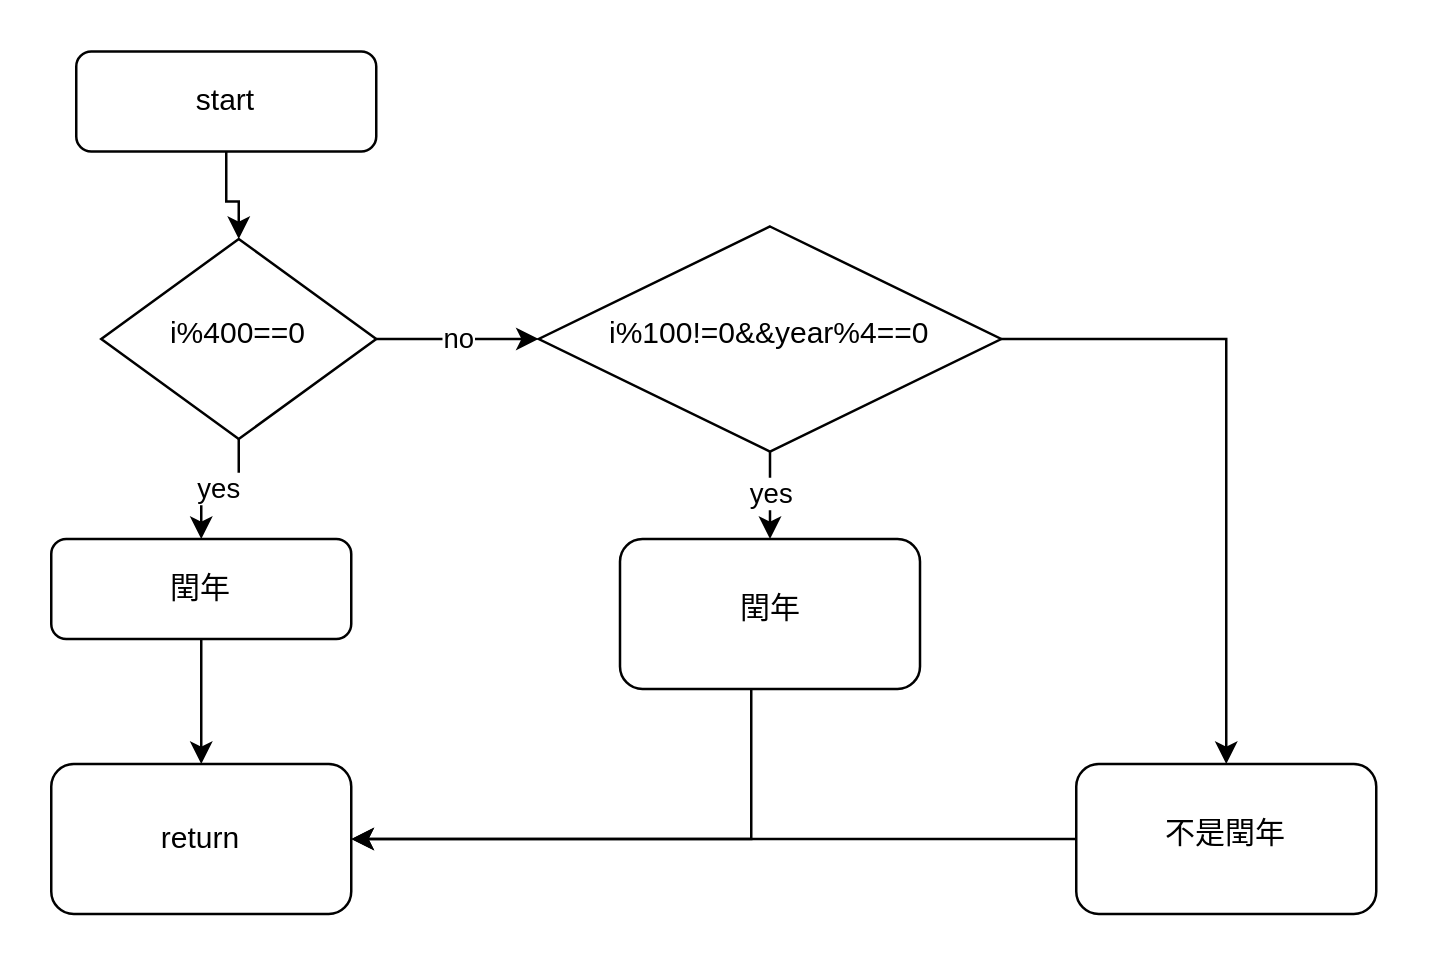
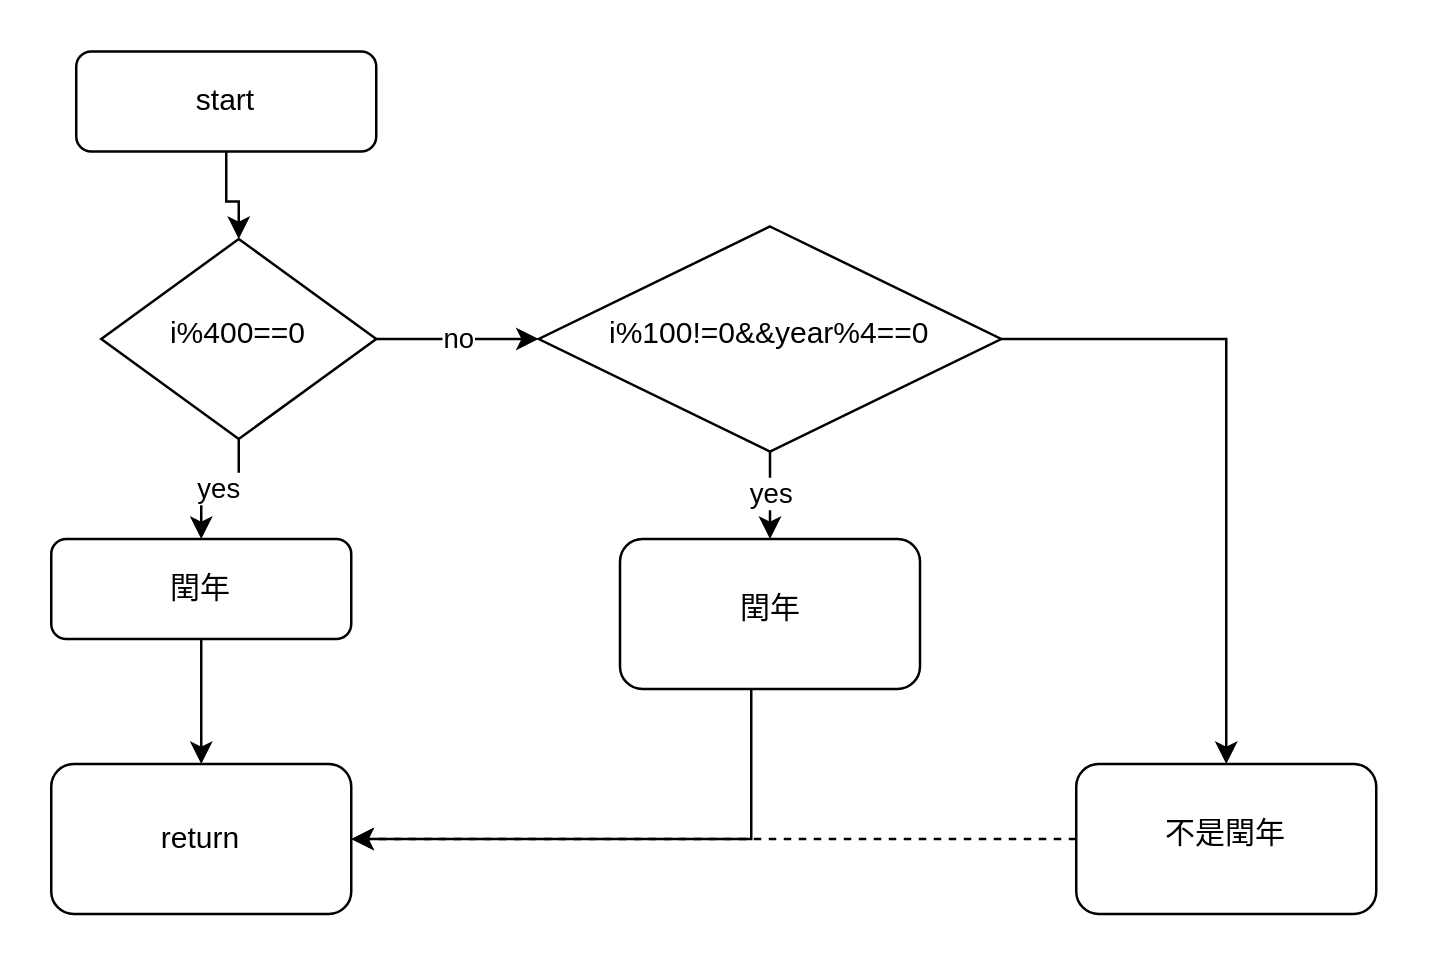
(911, 839) -> (911, 839)
